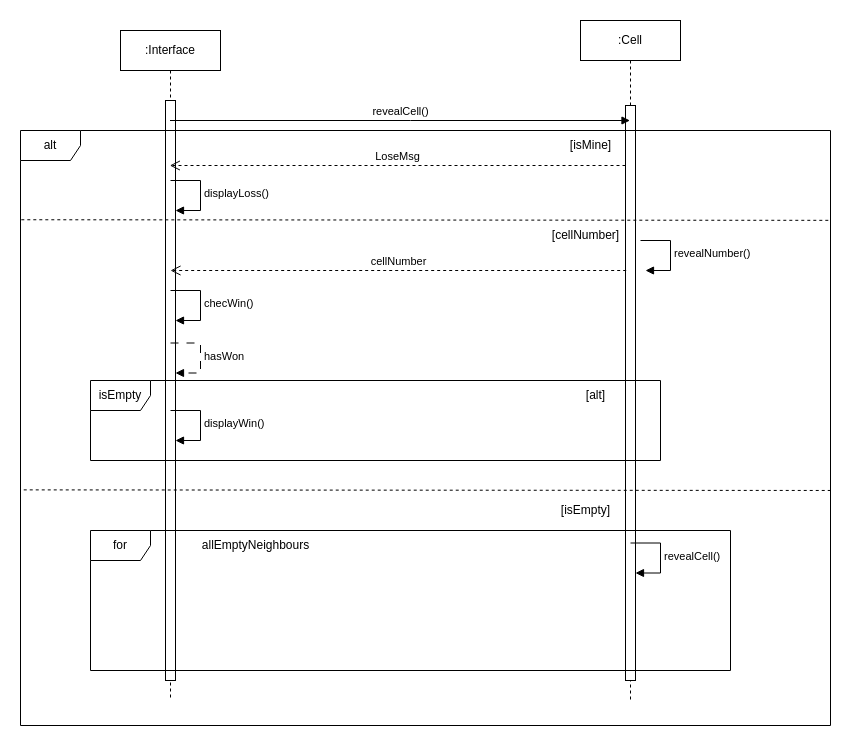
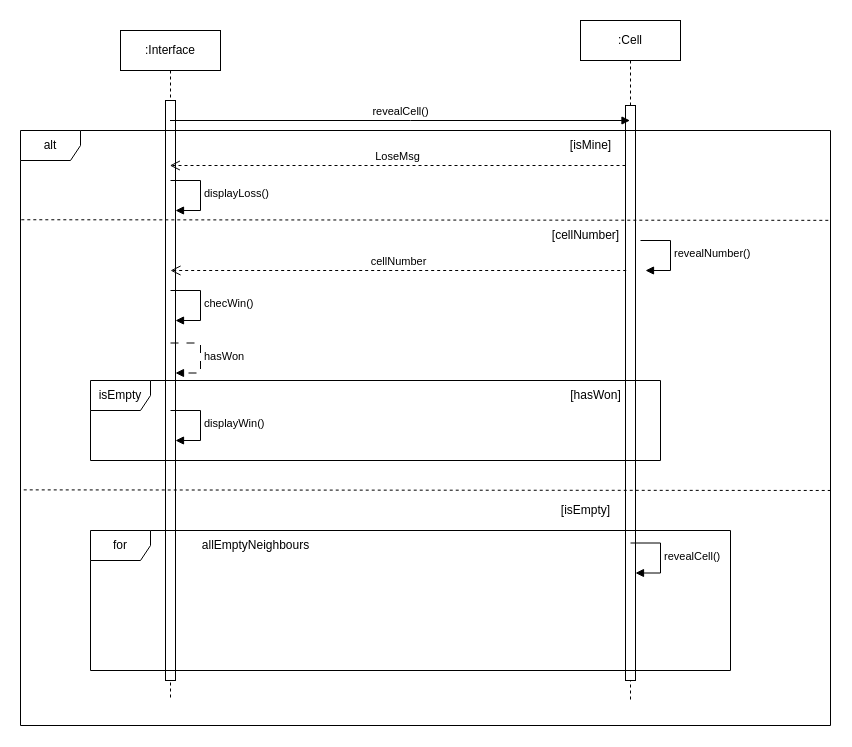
(596, 396) -> (596, 396)
